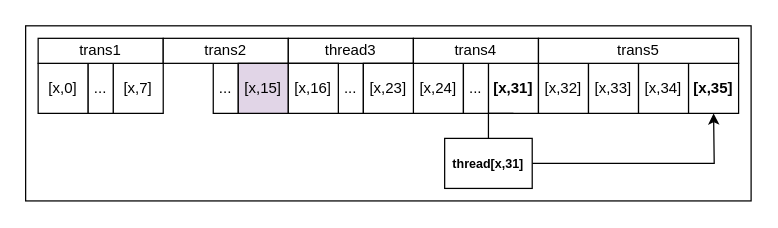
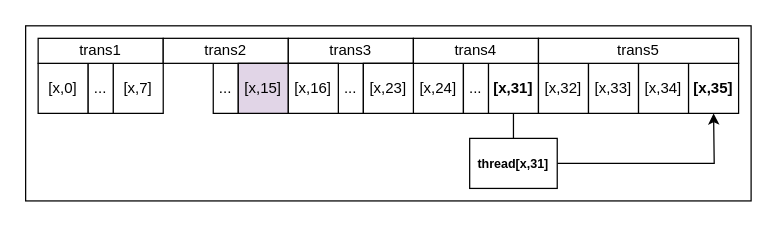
(351, 51) -> (351, 51)
(488, 163) -> (513, 163)
